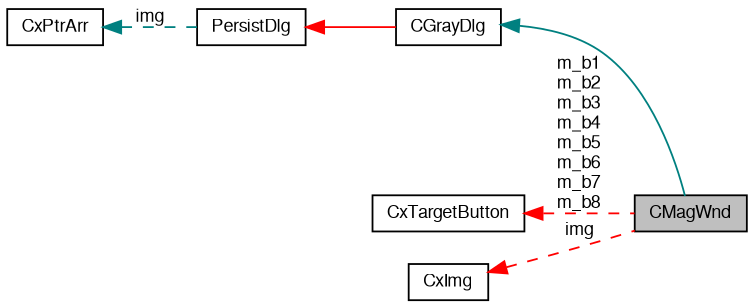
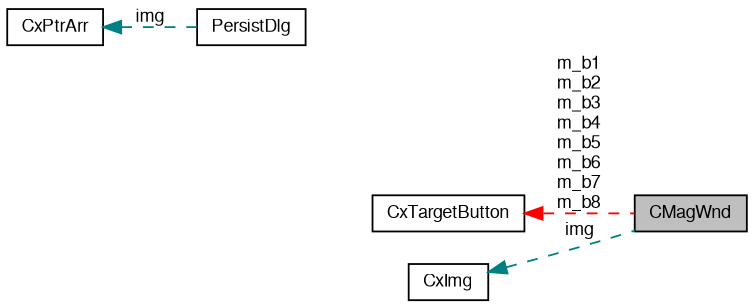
(448, 27) -> none
(571, 250) -> (571, 250)
